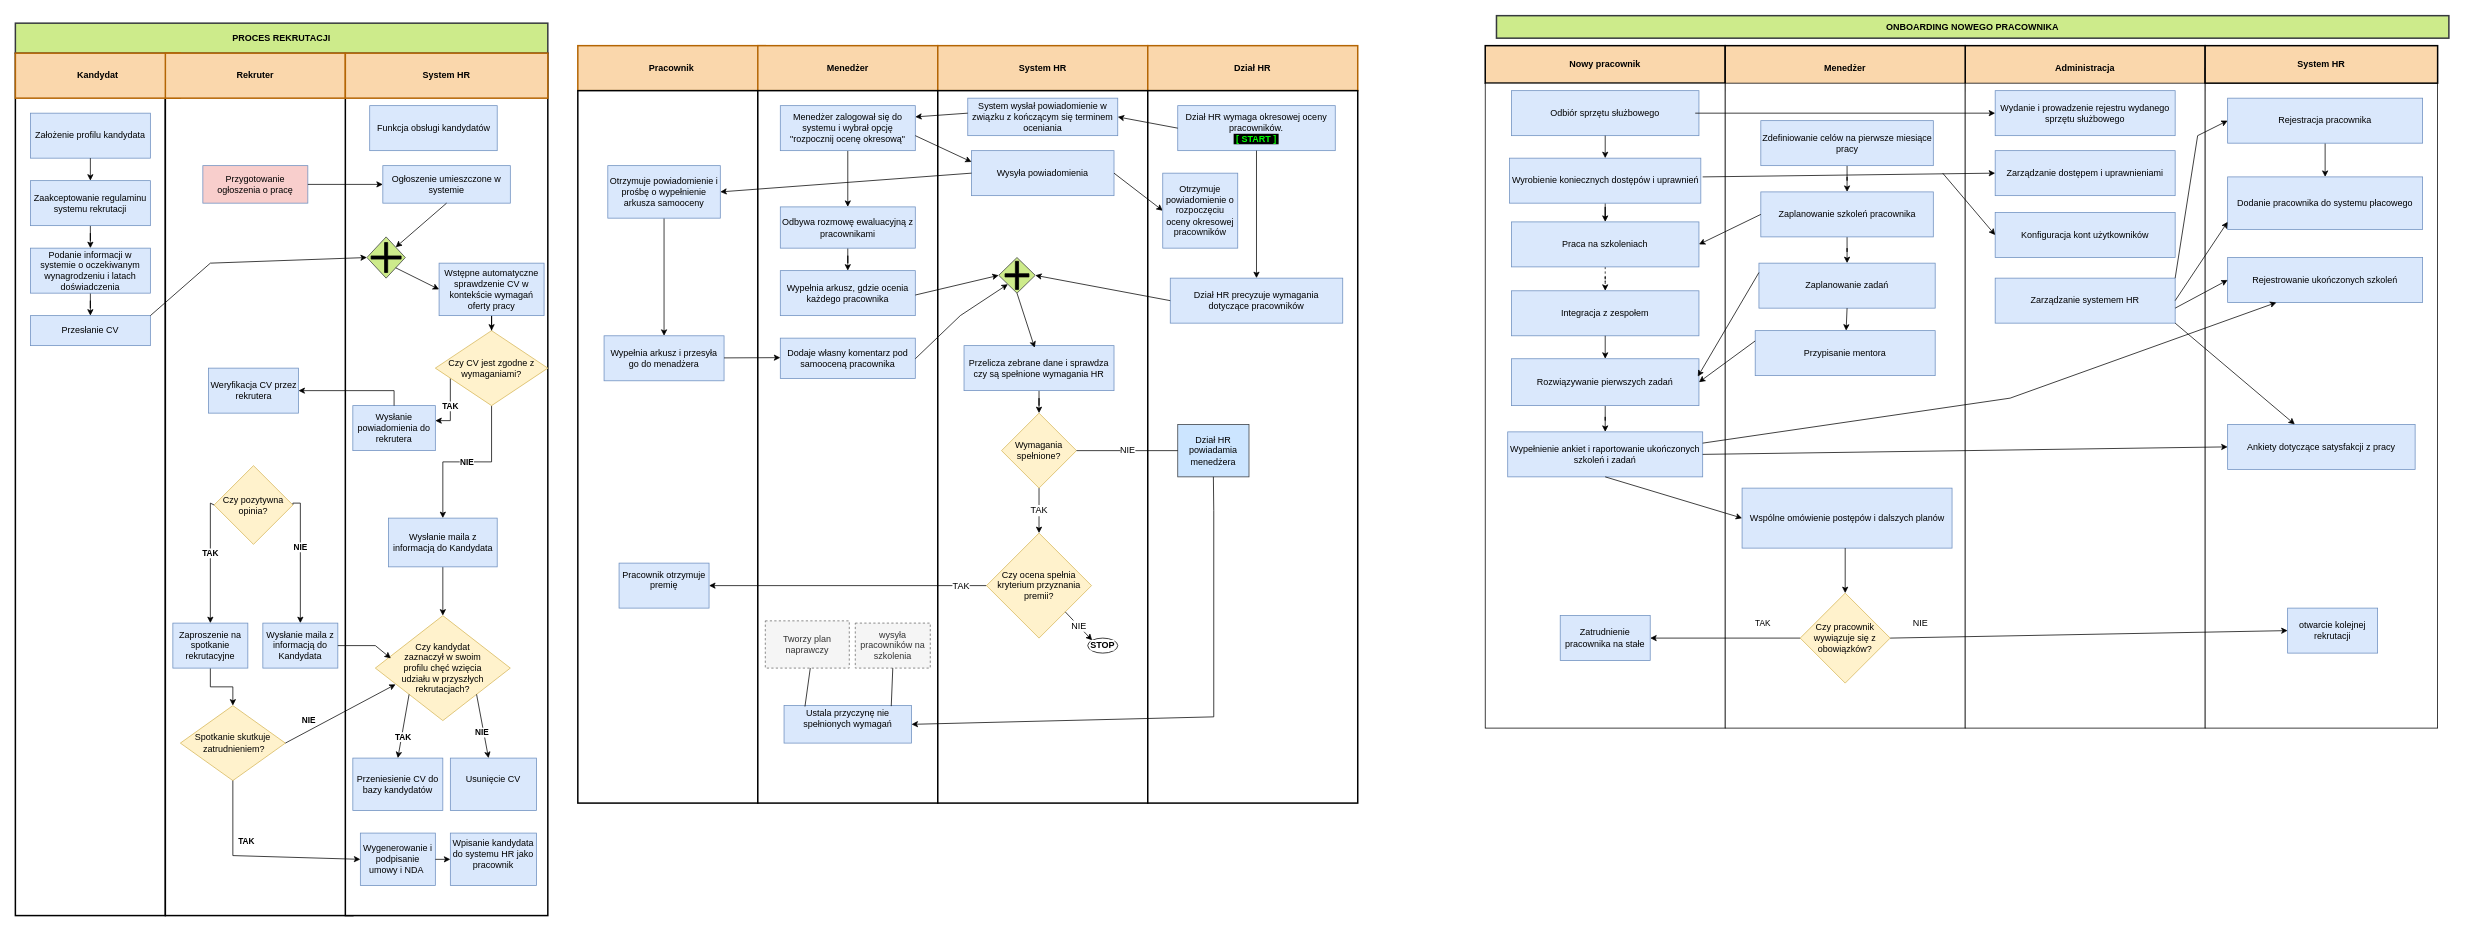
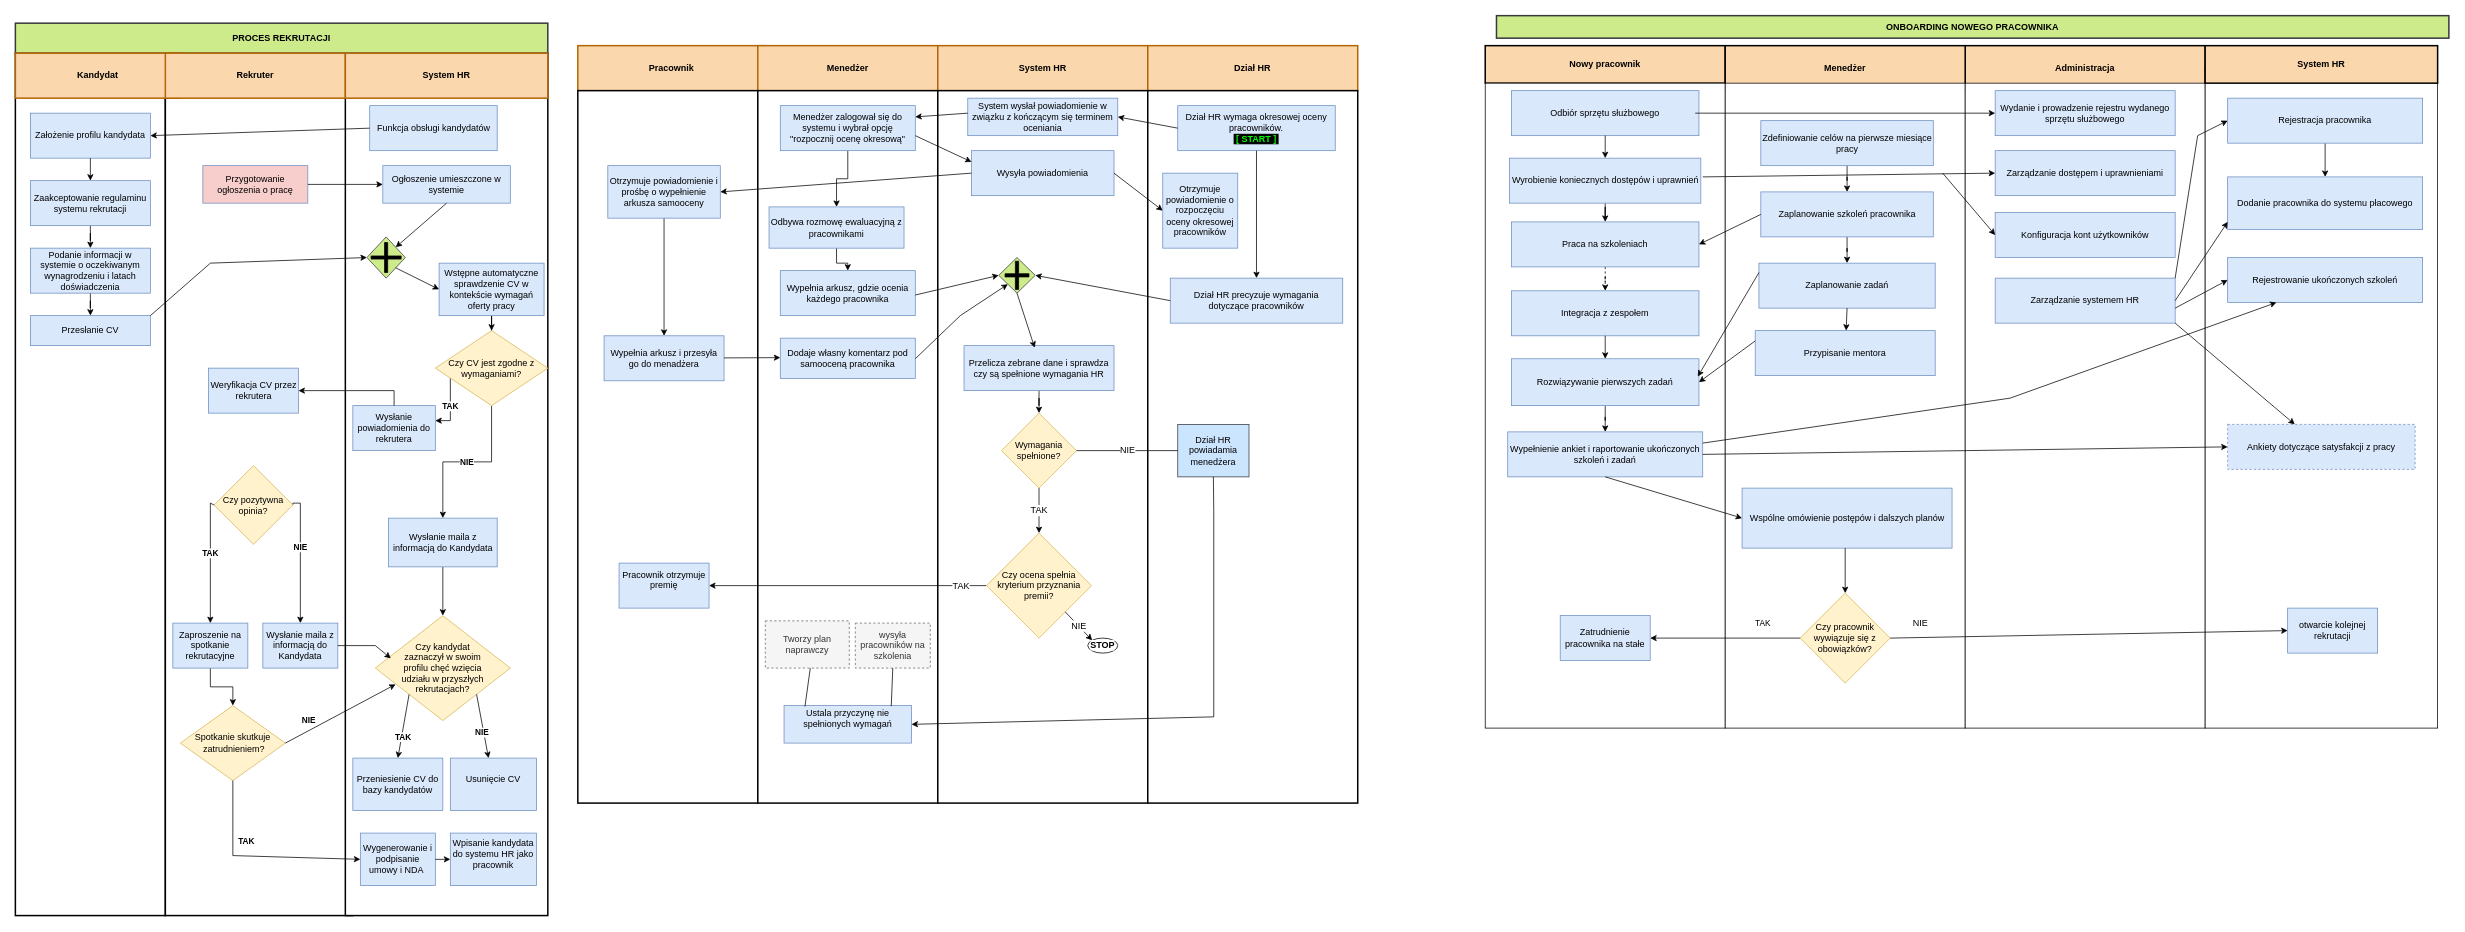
none -> (262, 132)
(848, 227) -> (837, 227)
(2322, 447) -> (2322, 447)
